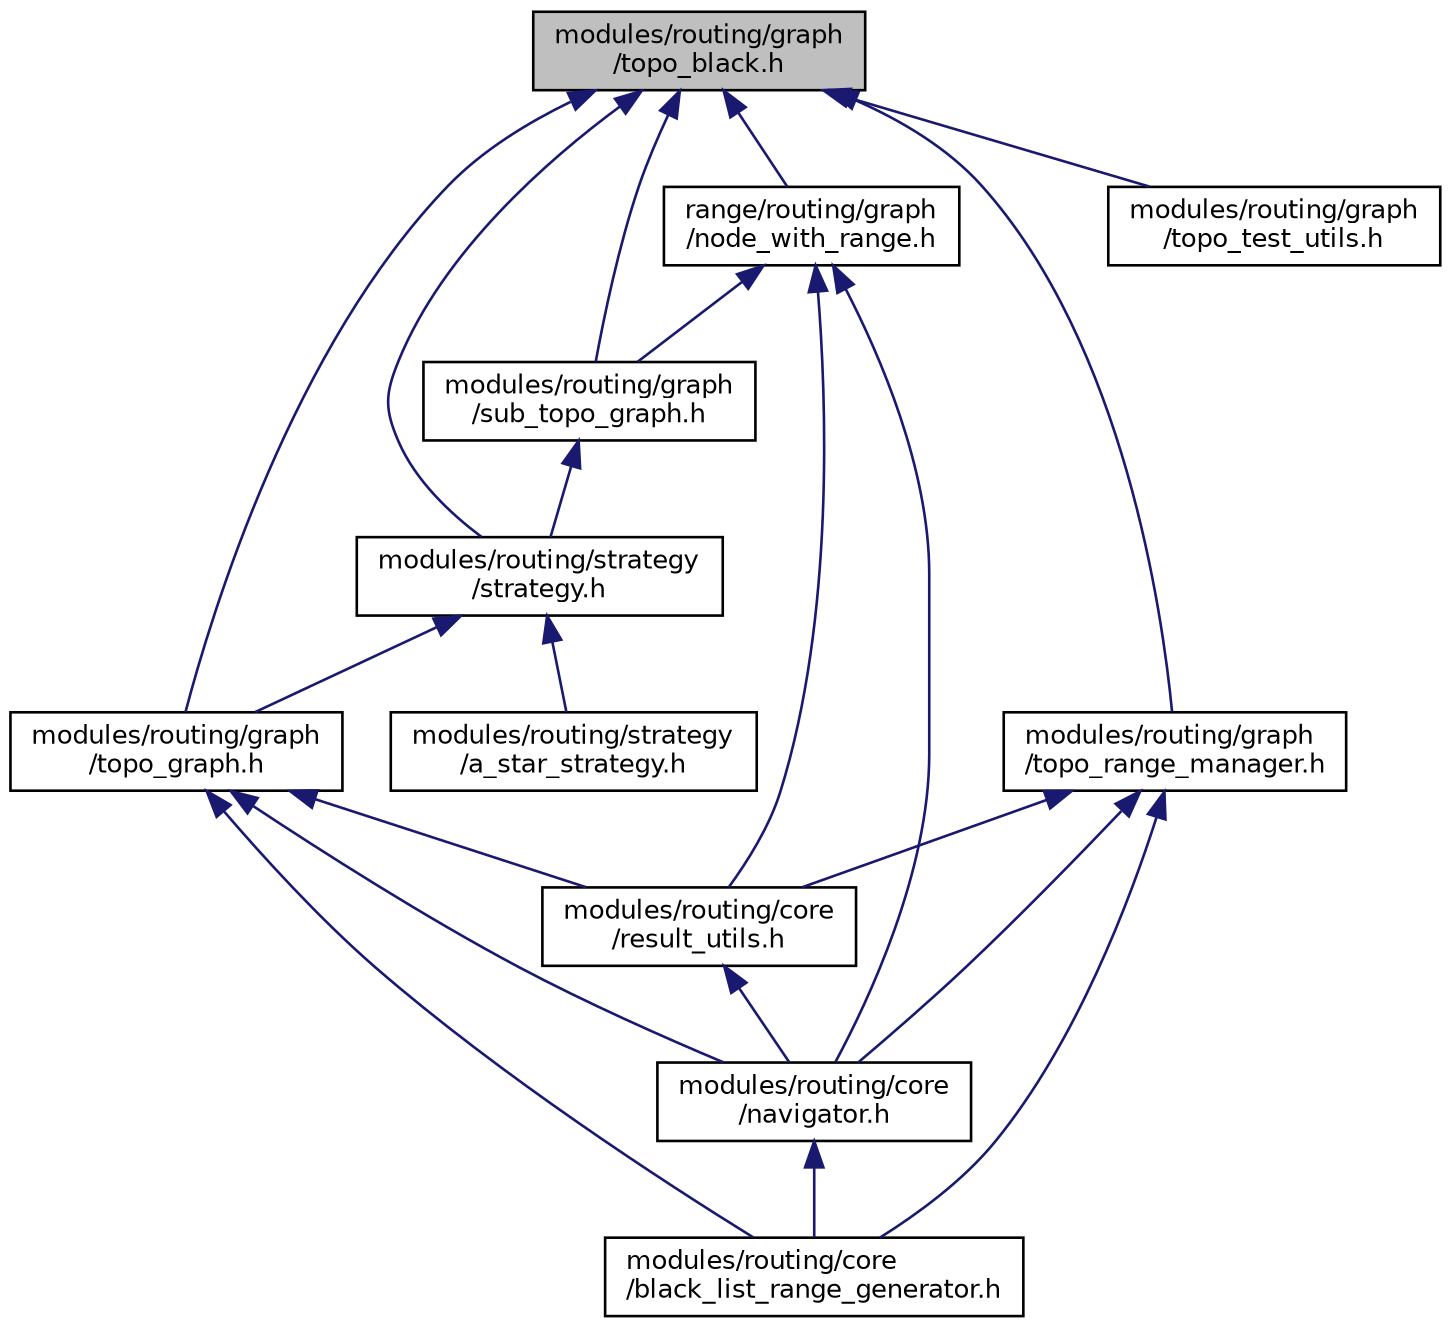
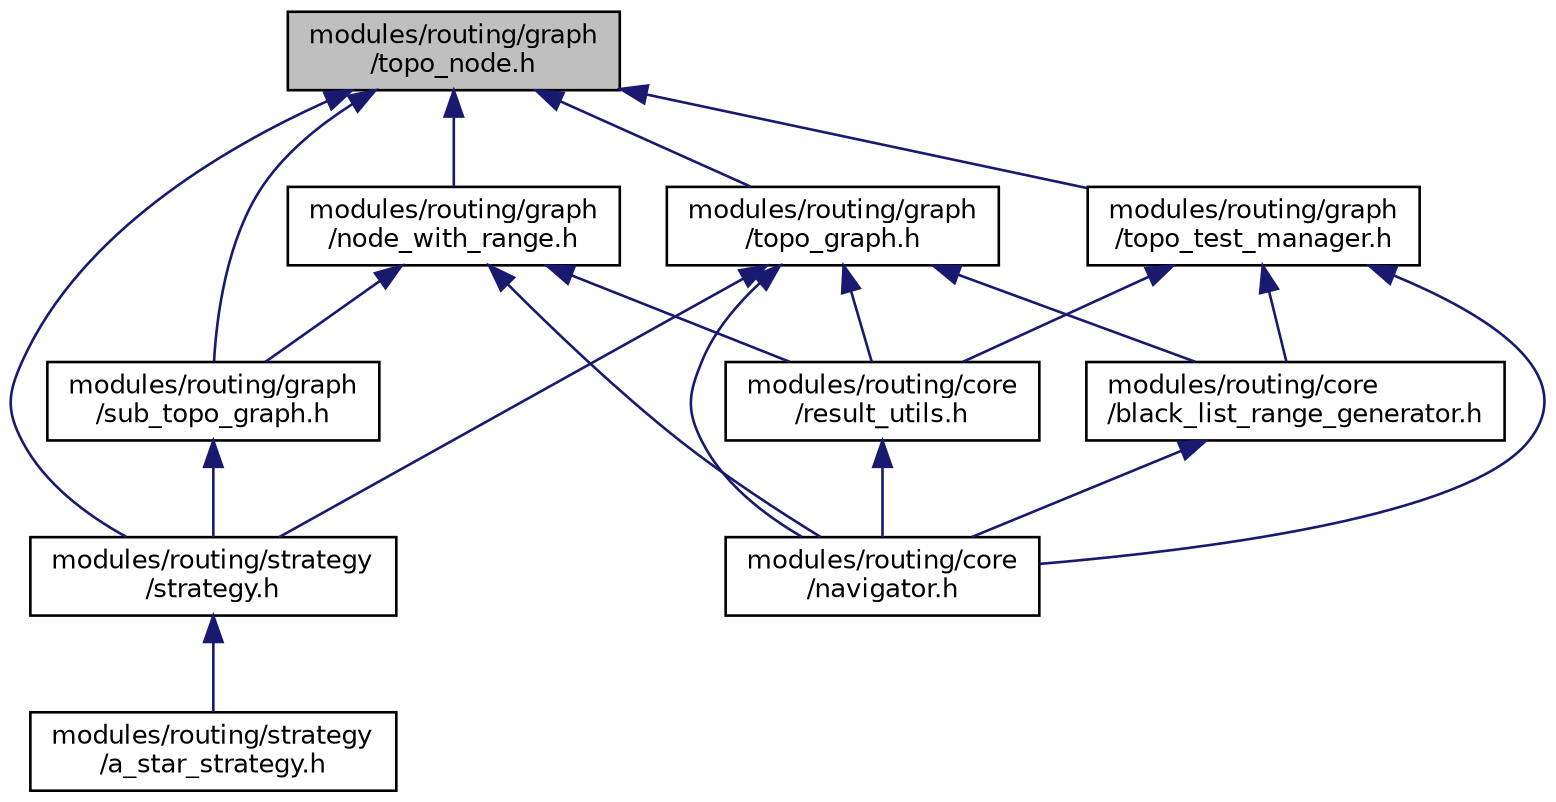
(699, 51) -> (454, 51)
(812, 226) -> (454, 226)
(1274, 226) -> none
(346, 670) -> (511, 408)
(1175, 751) -> (1254, 226)
(814, 1203) -> (1077, 494)
